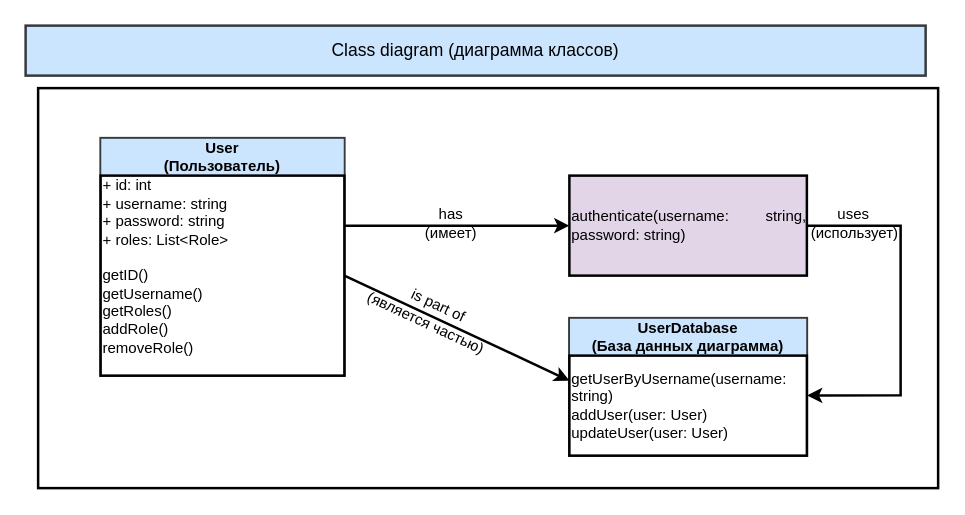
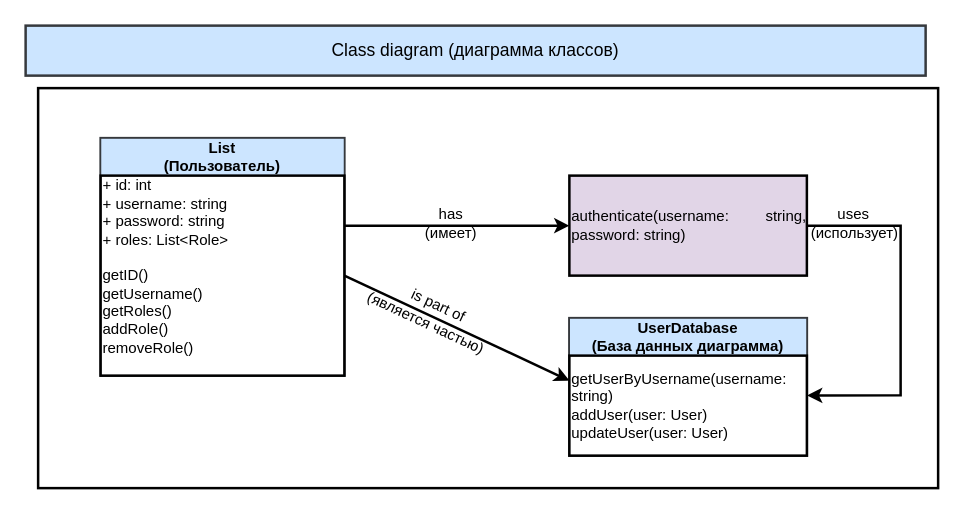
(223, 157) -> (223, 157)
